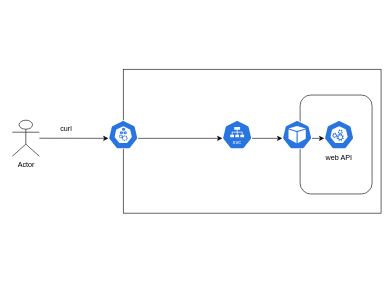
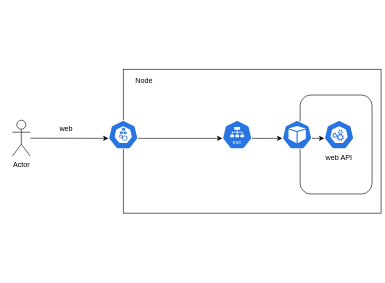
none -> (144, 81)
(66, 129) -> (66, 129)
(26, 138) -> (21, 138)
